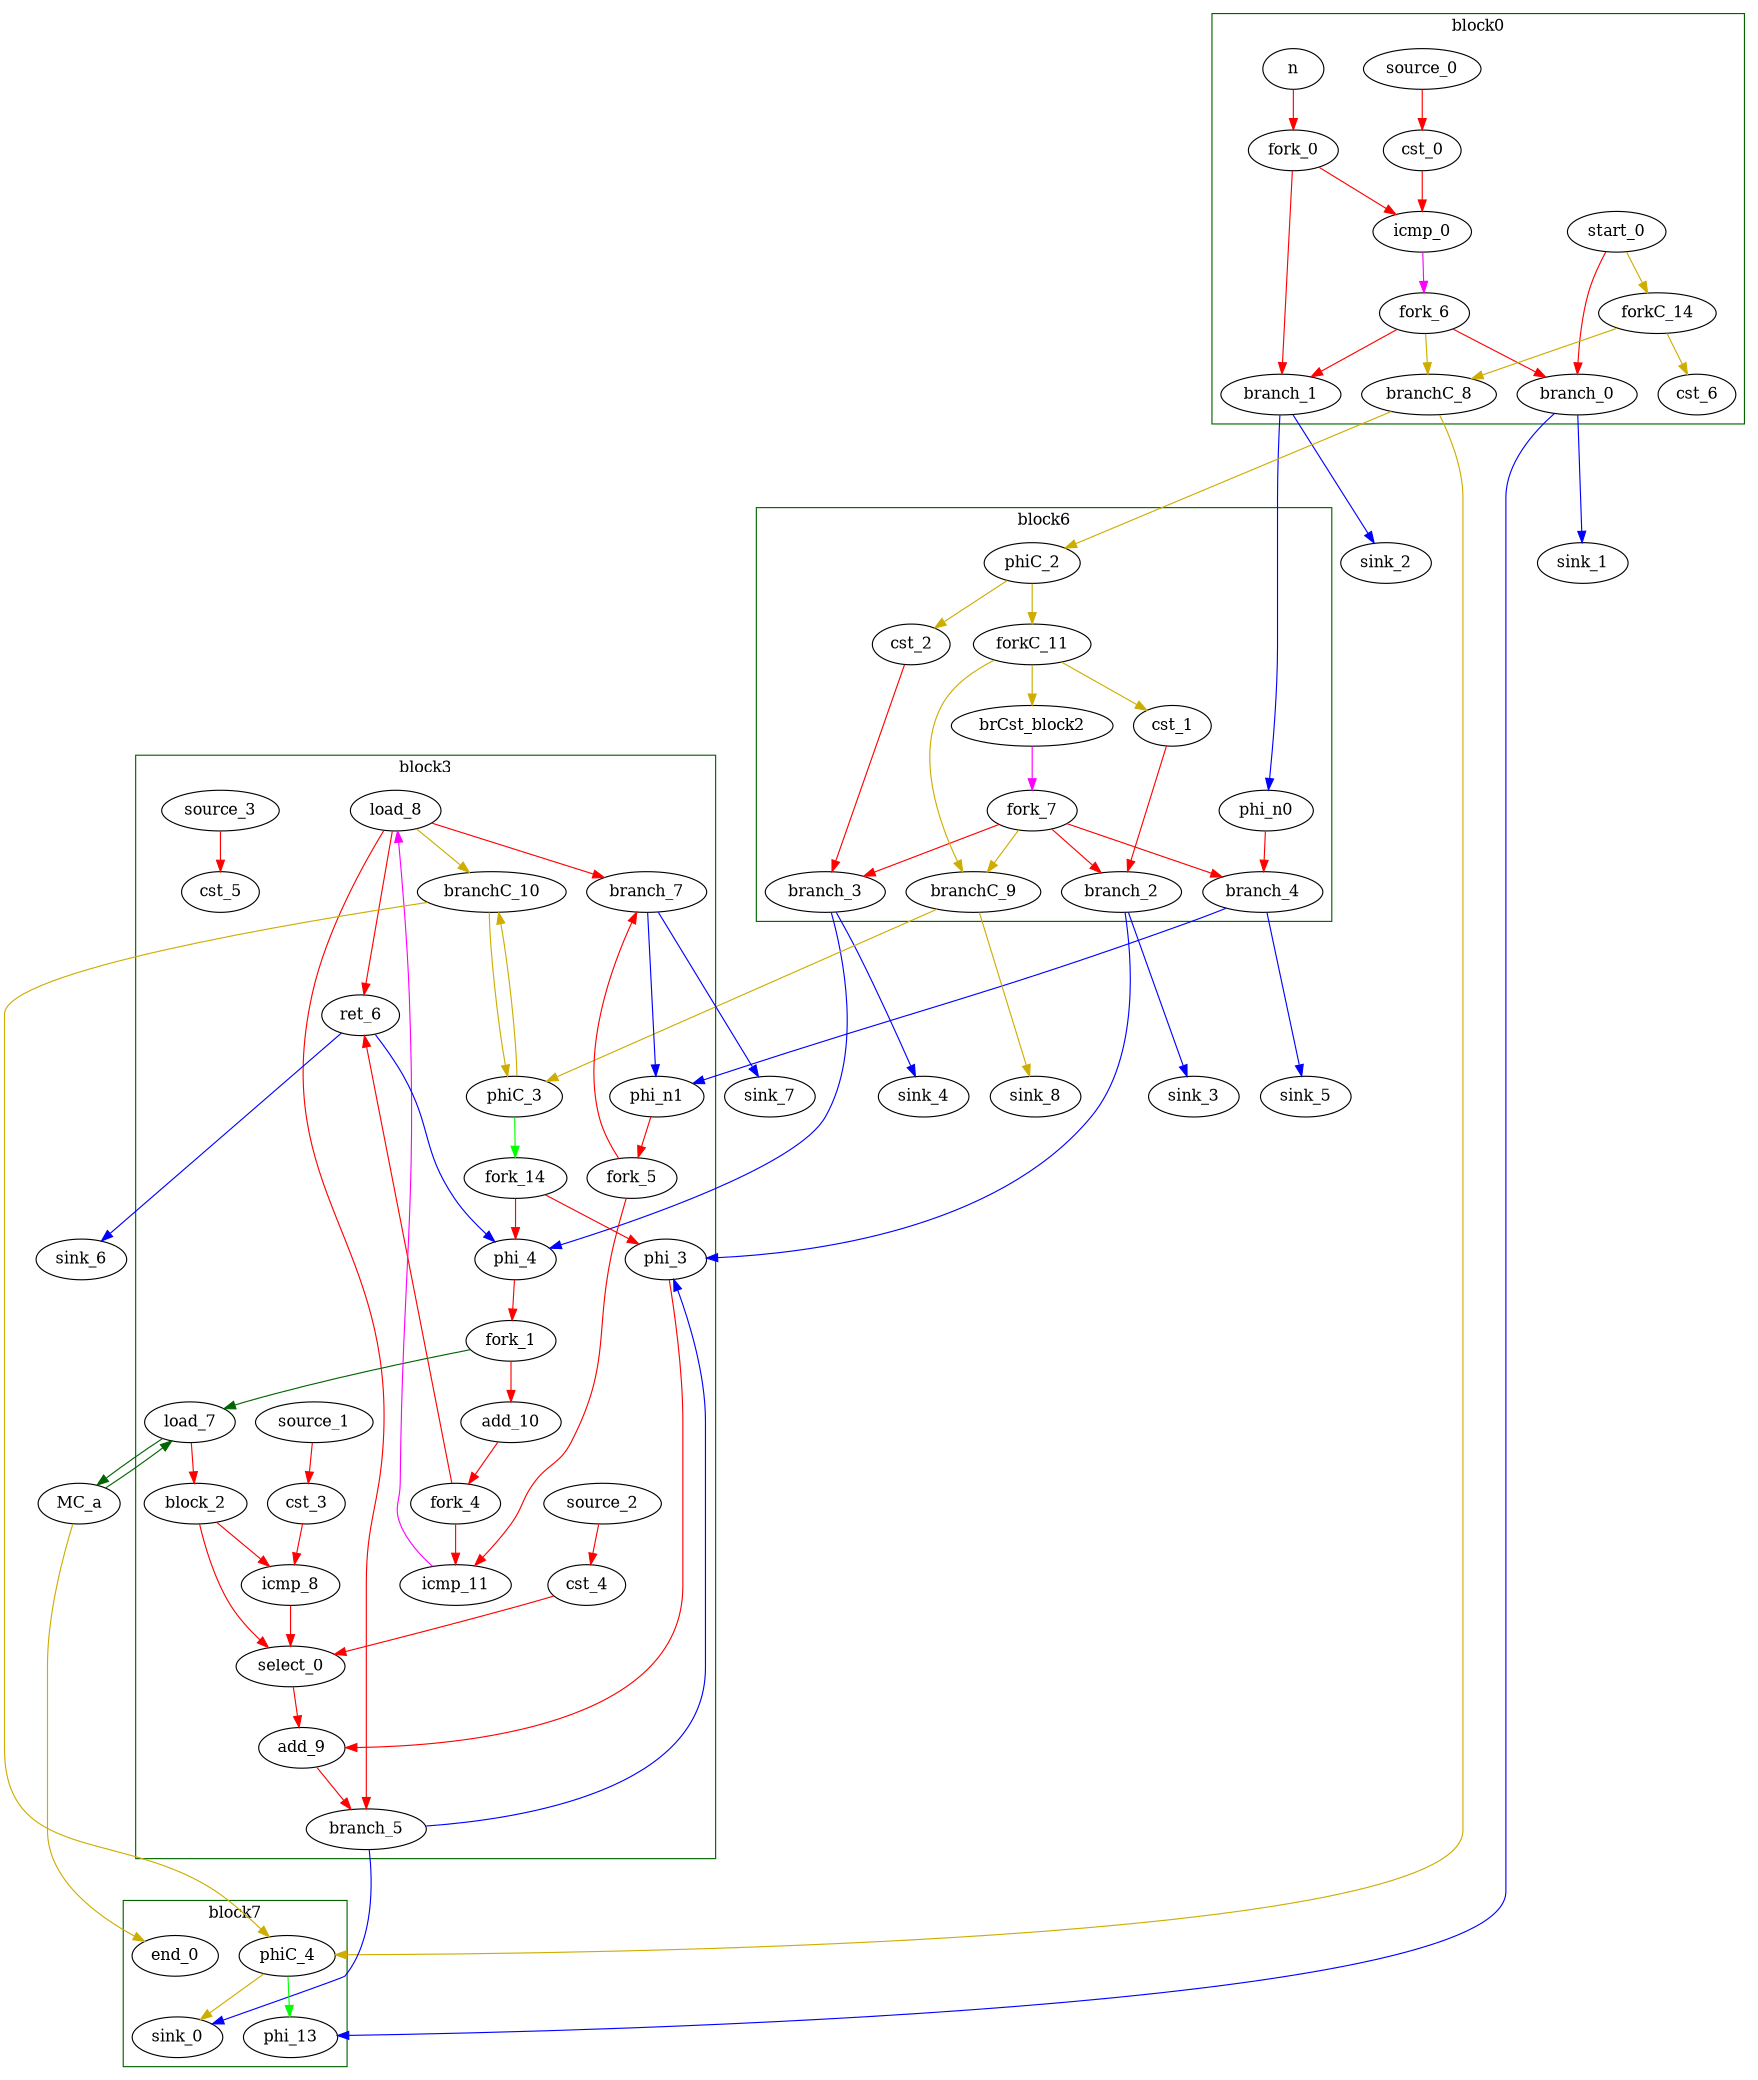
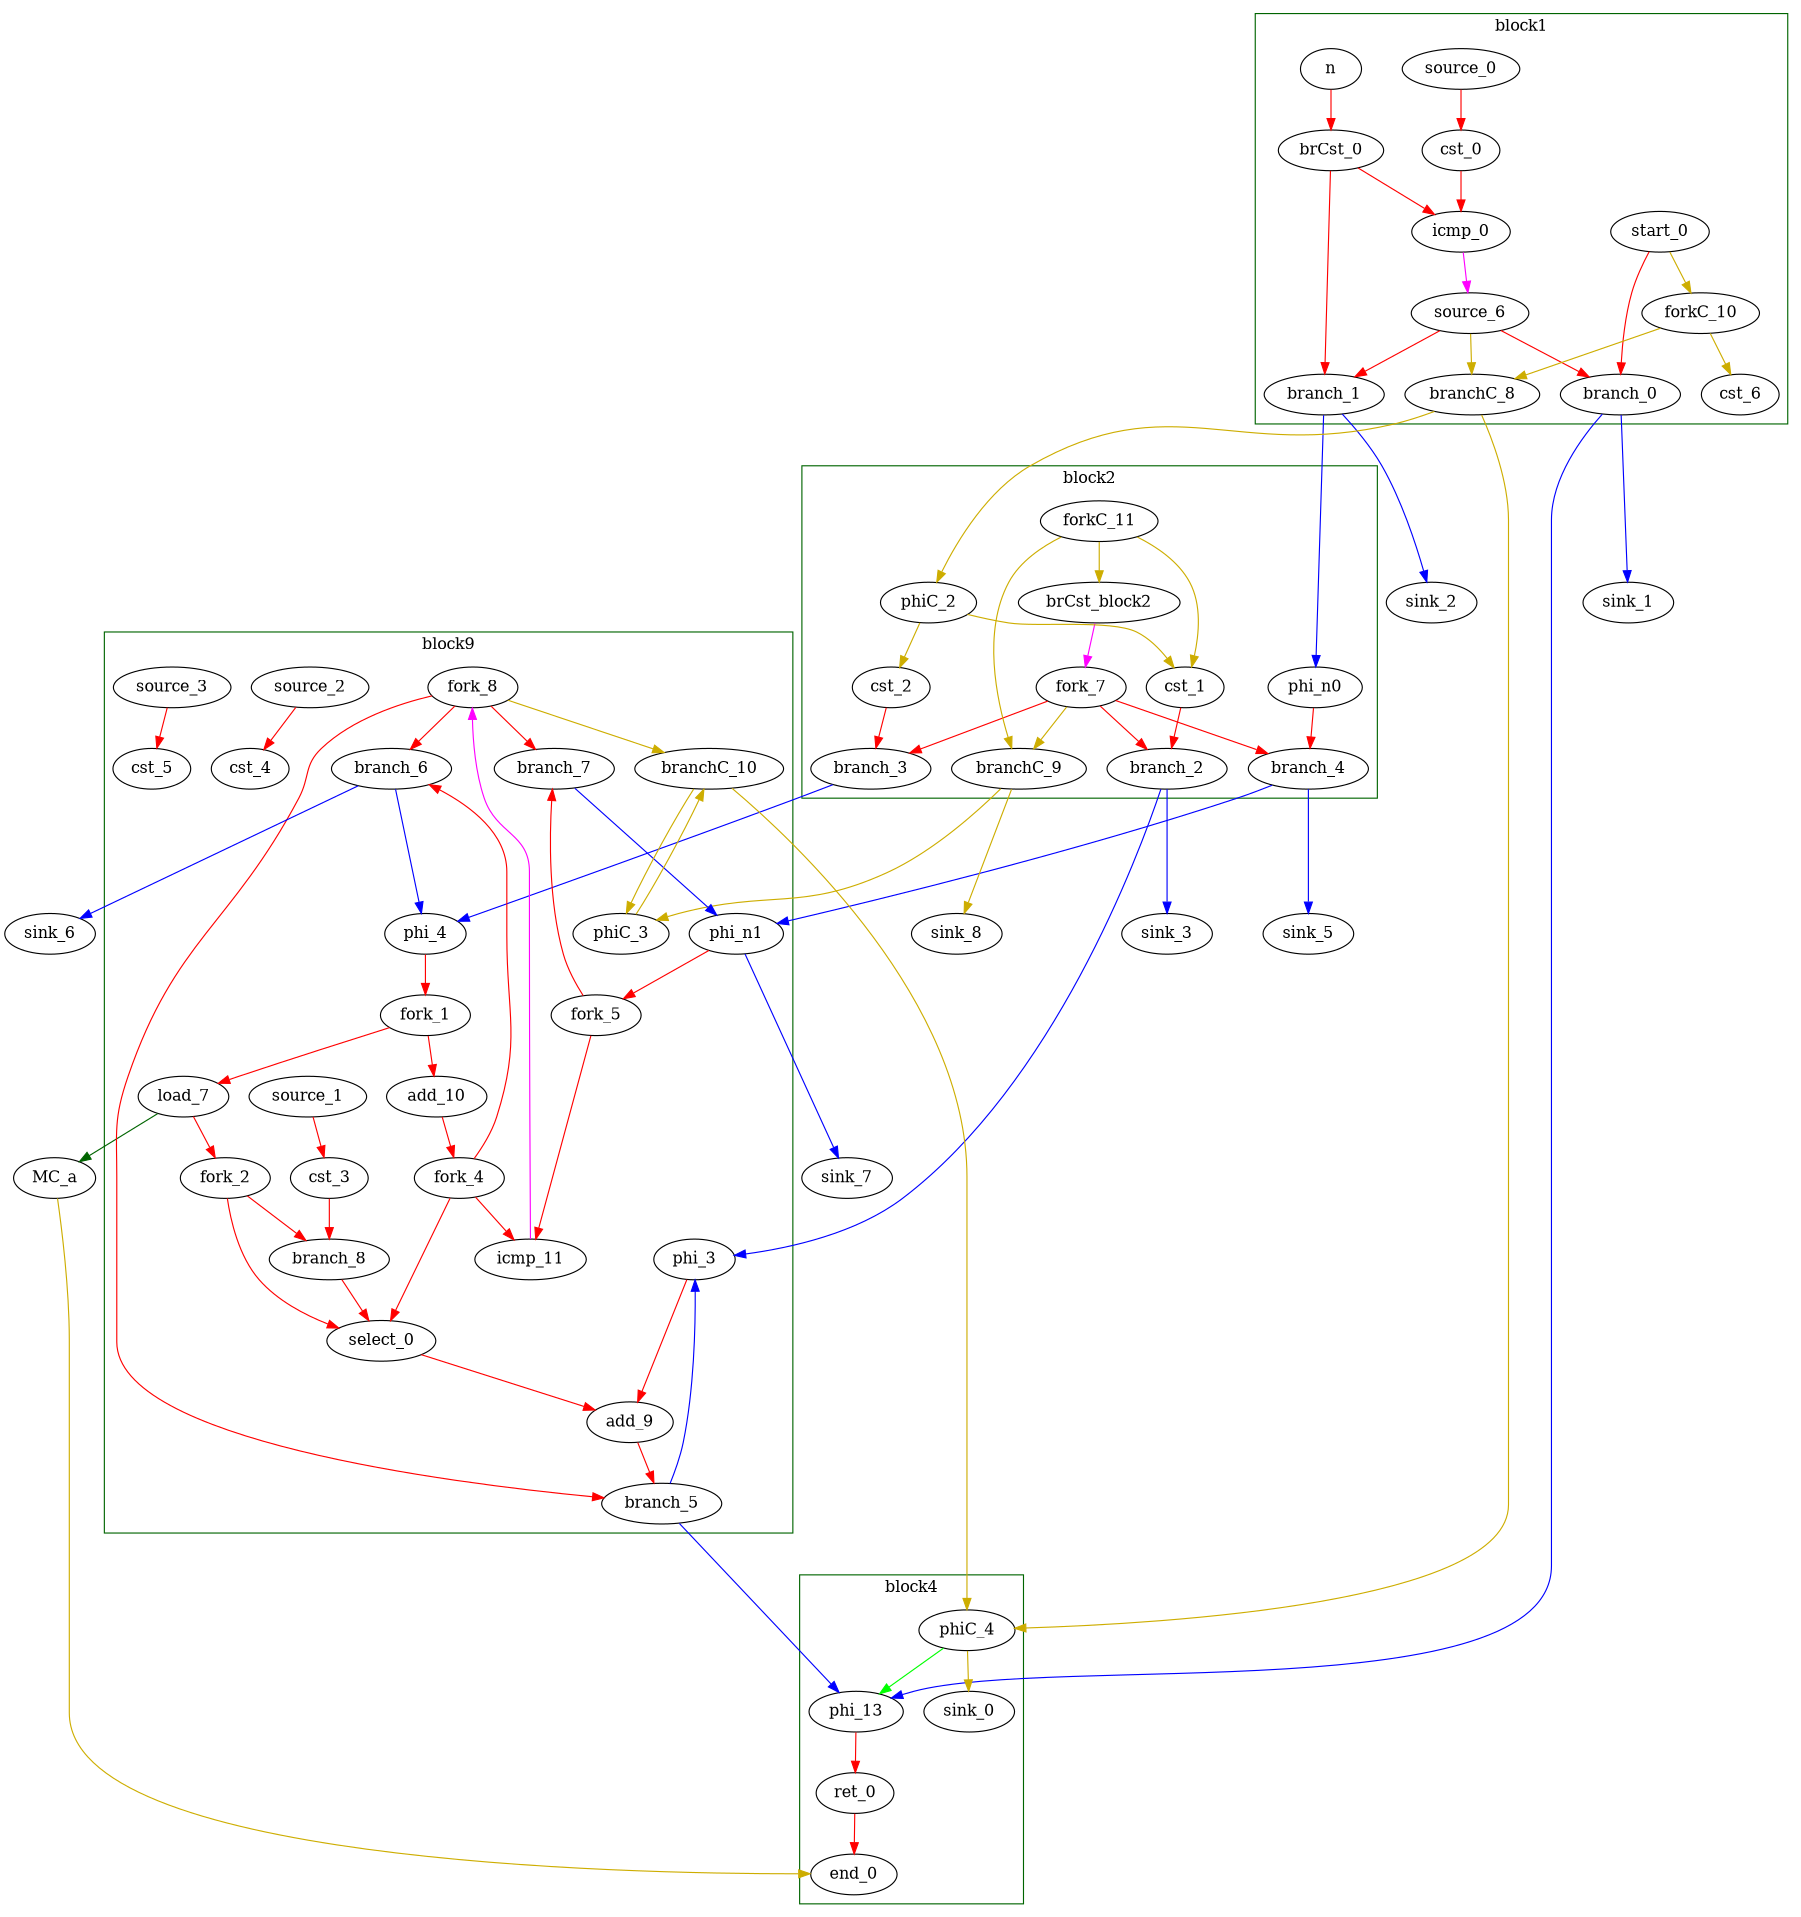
(1478, 27) -> (1522, 27)
(1293, 150) -> (1331, 150)
(1424, 313) -> (1470, 313)
(1657, 313) -> (1701, 313)
(1044, 521) -> (1090, 479)
(1032, 598) -> (1072, 624)
(426, 768) -> (449, 645)
(396, 811) -> (473, 687)
(705, 989) -> (785, 1041)
(361, 1015) -> (392, 769)
(924, 1097) -> none
(516, 1178) -> none
(352, 1375) -> (309, 1053)
(129, 1472) -> none
(196, 1504) -> (225, 1178)
(291, 1585) -> (329, 1259)
(450, 1625) -> (423, 1254)
none -> (855, 1793)
(235, 1913) -> (912, 1588)
(340, 1978) -> (755, 1604)
